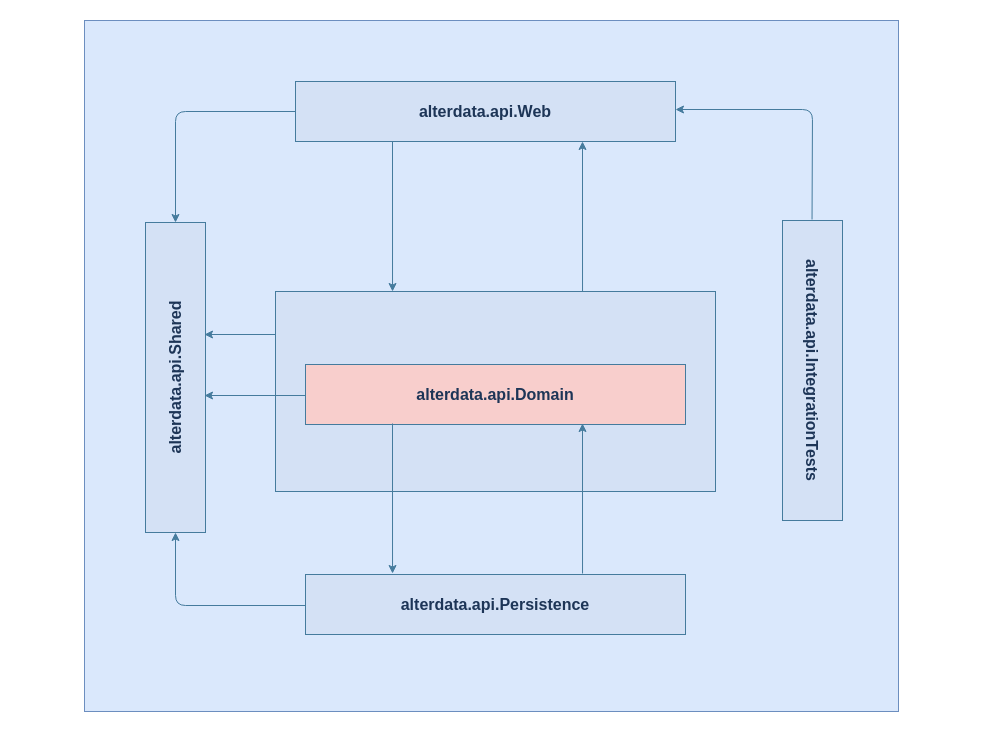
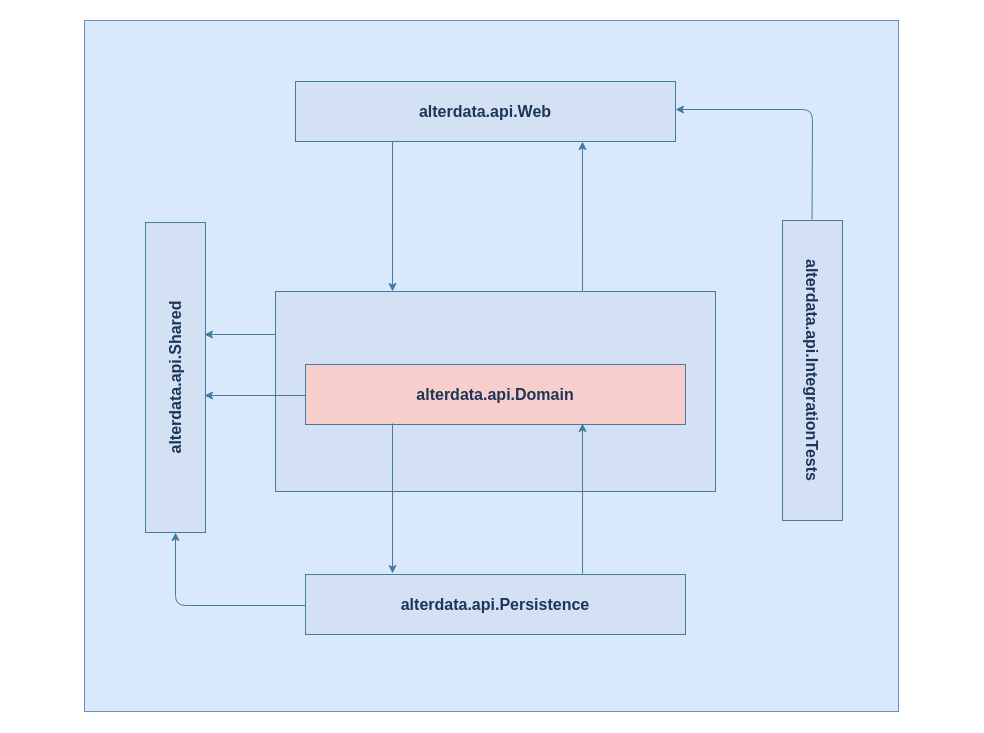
(189, 112) -> none
